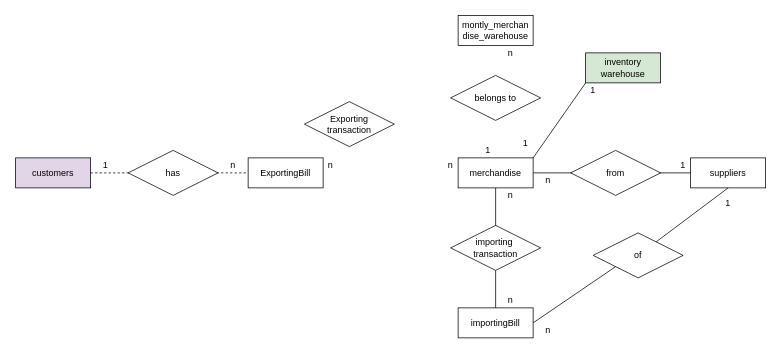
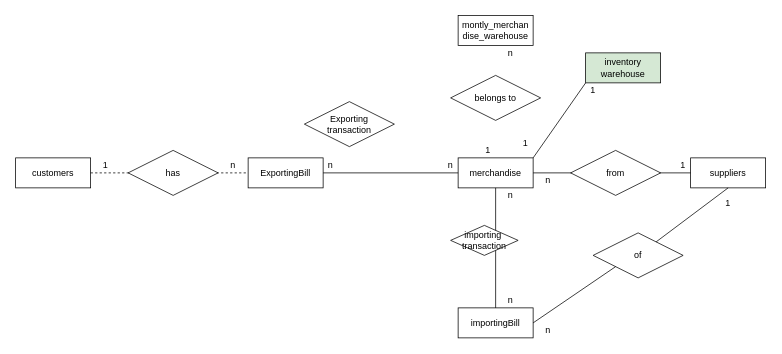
(53, 173) -> (53, 173)
none -> (390, 173)
(495, 248) -> (484, 240)
